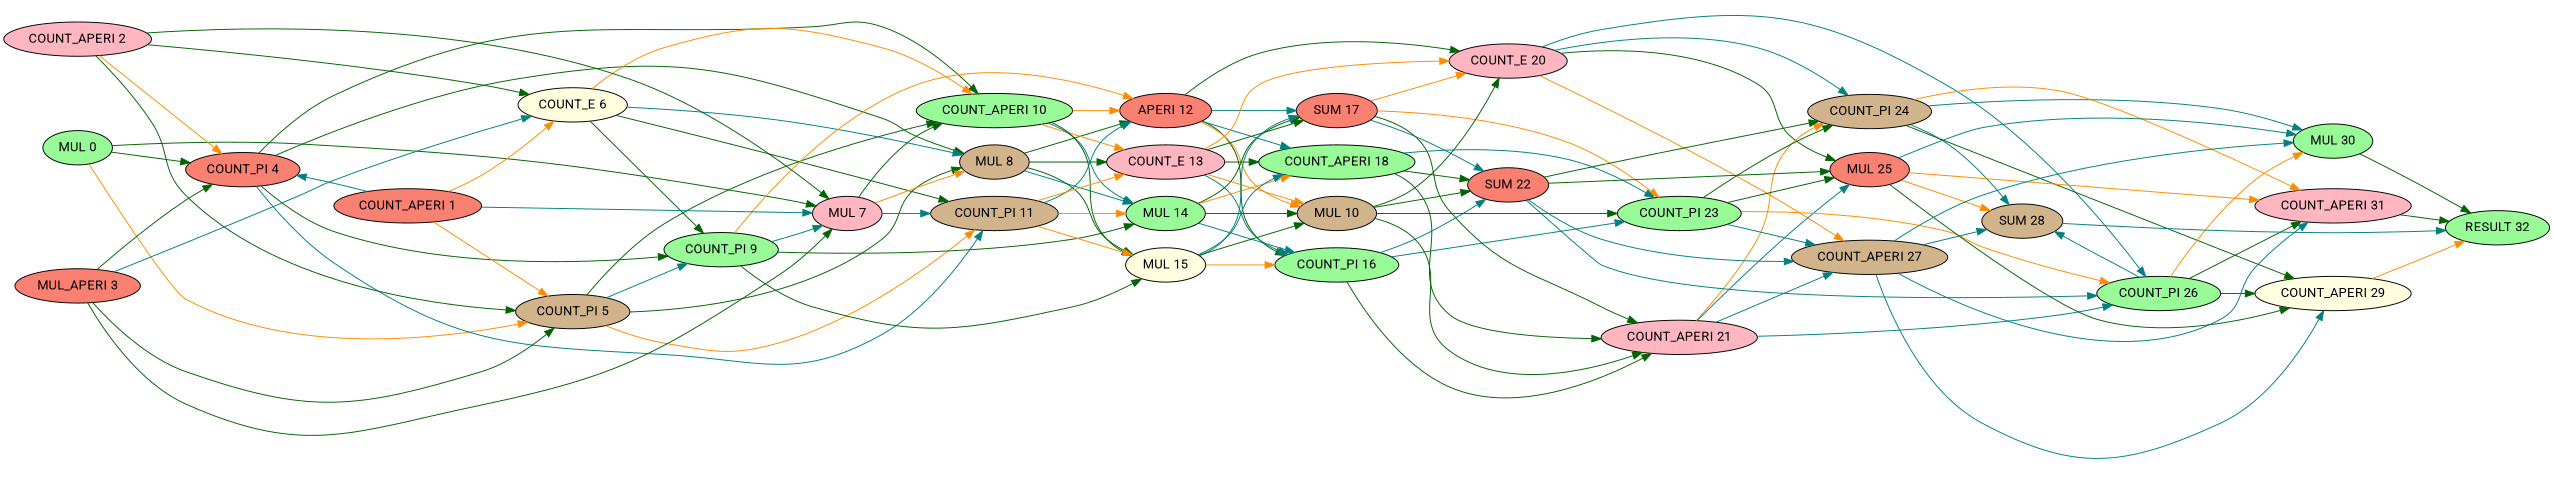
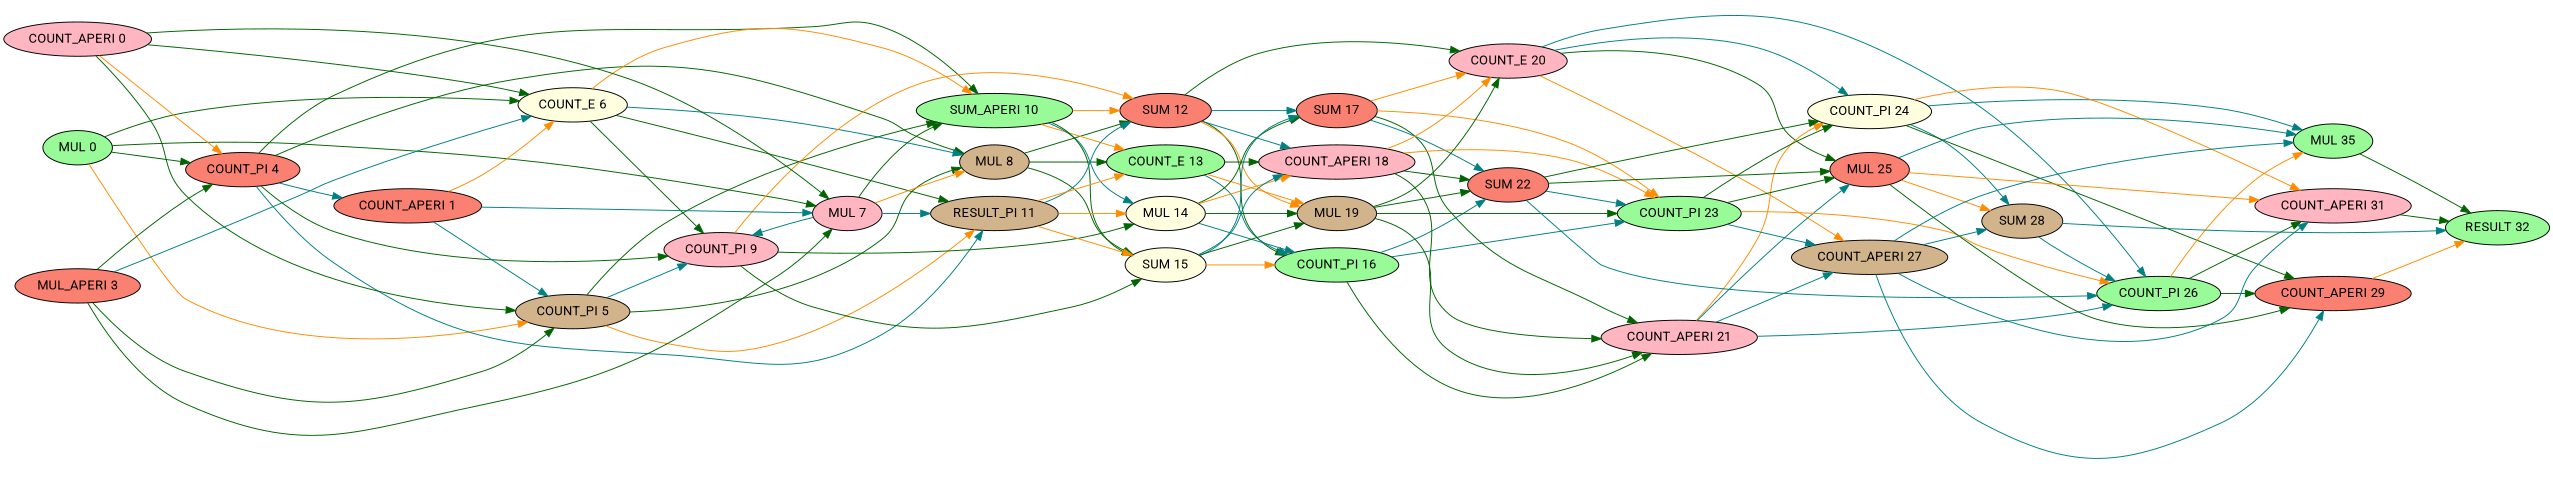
(78, 39) -> (78, 39)
(1305, 71) -> (1439, 121)
none -> (305, 100)
(994, 111) -> (994, 111)
(1166, 111) -> (1166, 111)
(1870, 112) -> (1870, 112)
(1240, 140) -> none
(2333, 141) -> (2333, 141)
(1529, 153) -> (1529, 153)
(1166, 162) -> (1166, 162)
(1337, 162) -> (1337, 162)
(340, 185) -> (300, 188)
(1096, 193) -> none
(994, 213) -> (994, 213)
(1166, 213) -> (1166, 213)
(1337, 213) -> (1337, 213)
(793, 236) -> (787, 224)
(721, 250) -> (721, 250)
(1651, 251) -> (1581, 197)
(481, 253) -> (481, 253)
(2101, 257) -> (2072, 258)
(1166, 265) -> (1166, 265)
(2333, 294) -> (2333, 294)
